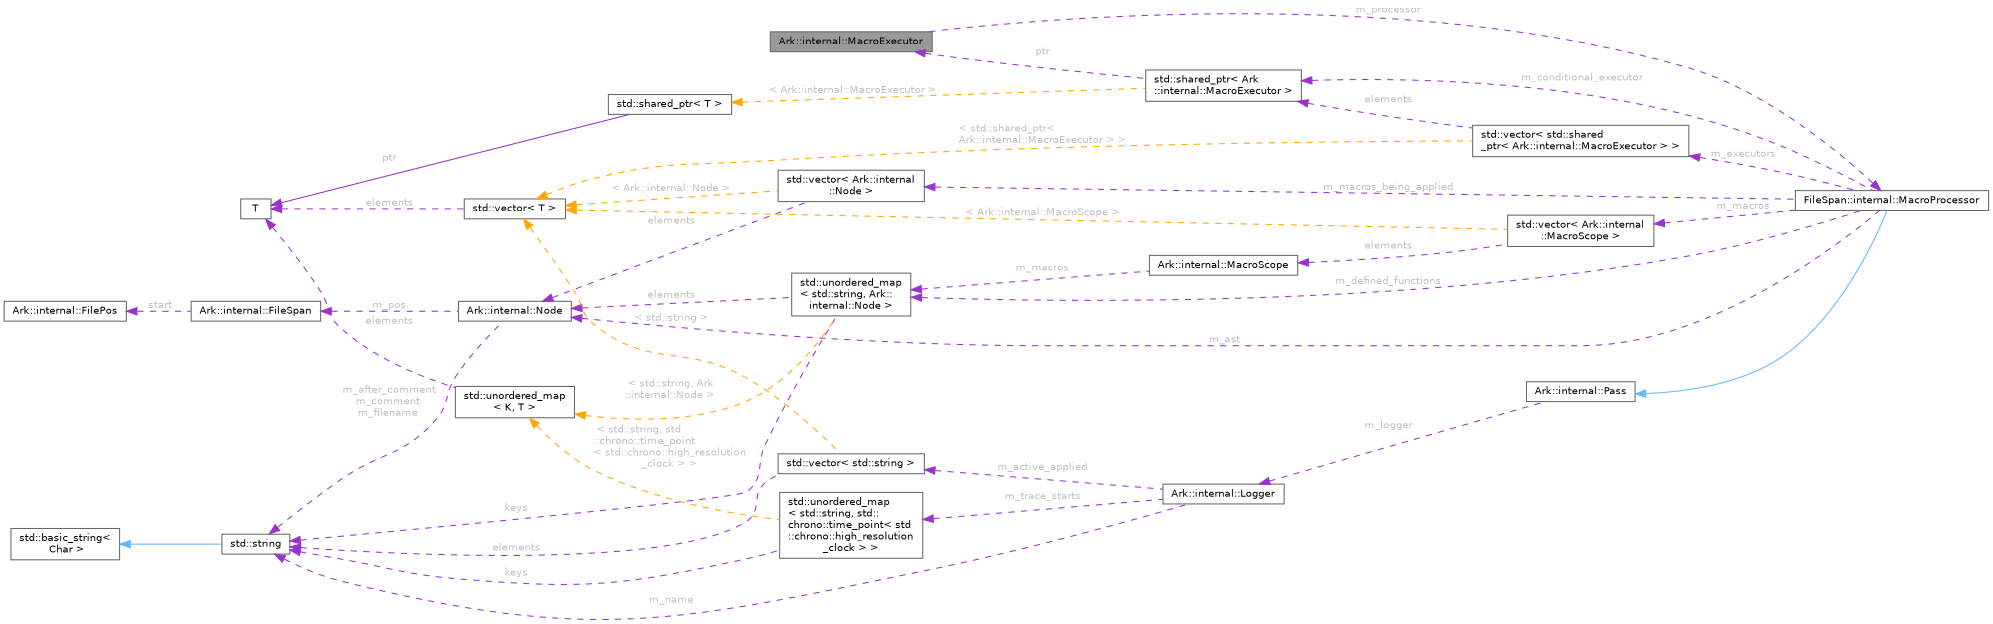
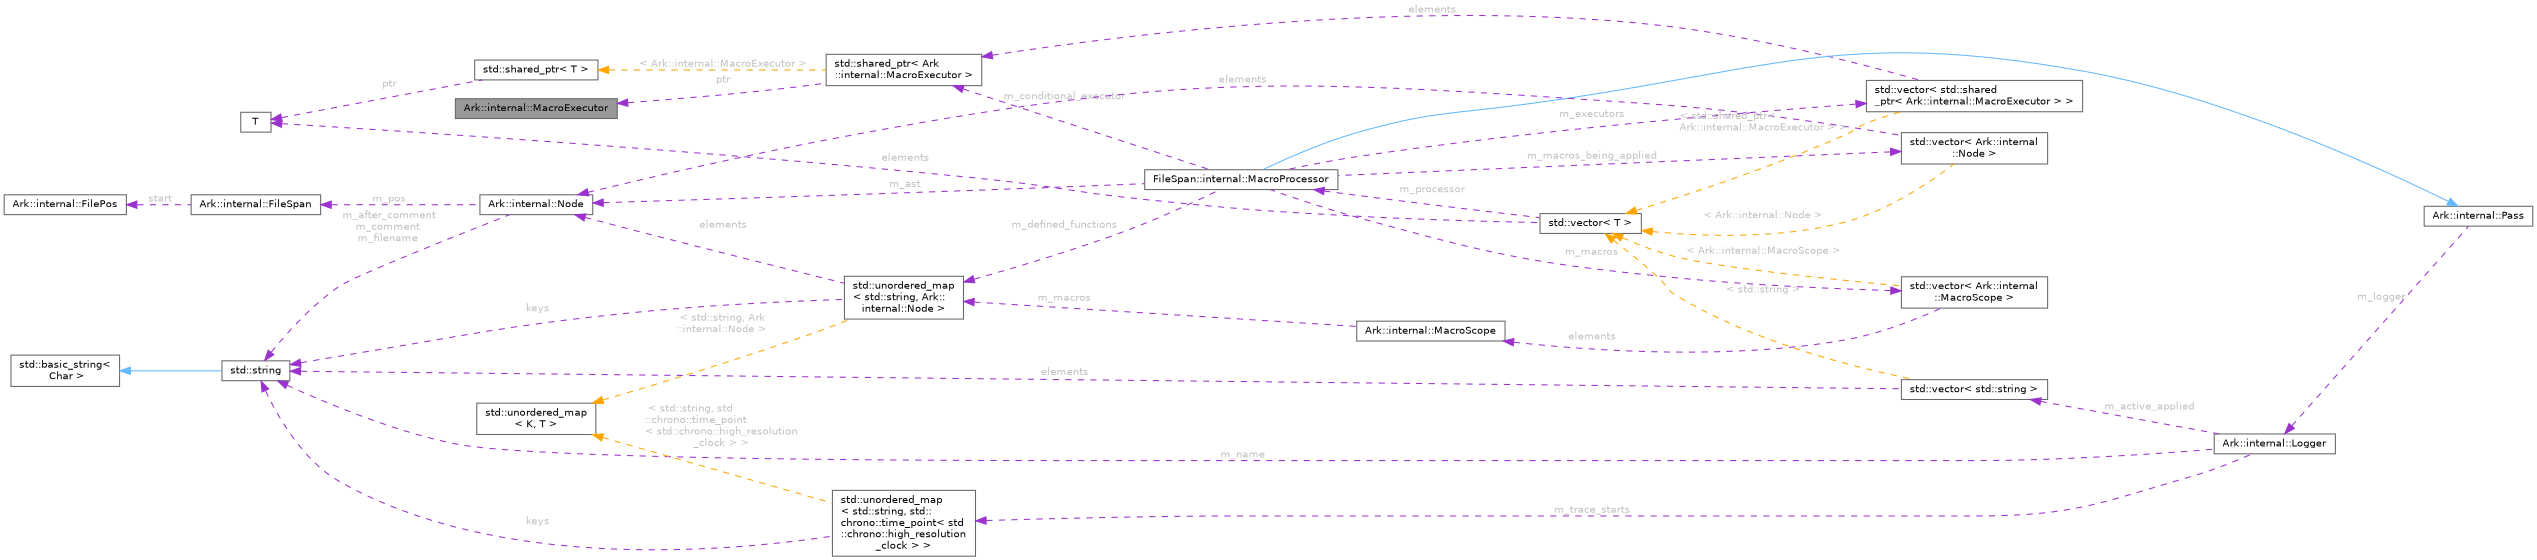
(1419, 22) -> (1432, 205)
(456, 159) -> (382, 99)
(344, 330) -> none
